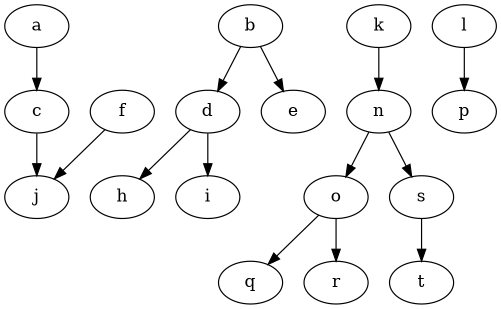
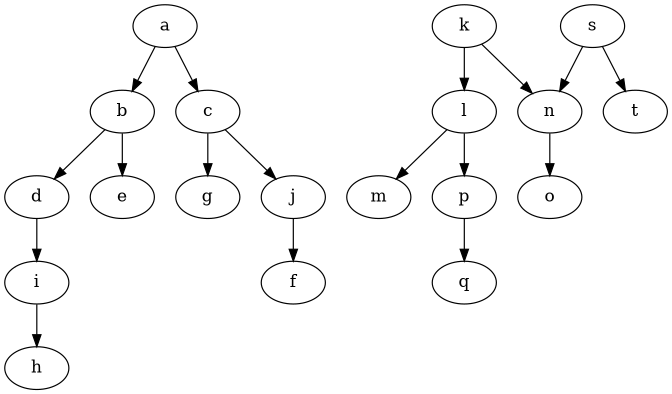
none -> (464, 63)
none -> (146, 64)
(397, 149) -> (574, 64)
(84, 150) -> (293, 234)
(169, 150) -> (37, 320)
none -> (208, 197)
none -> (379, 197)
(298, 236) -> (464, 234)
(336, 283) -> none
